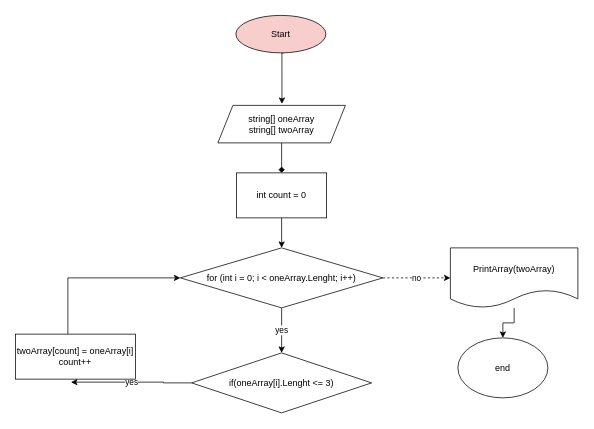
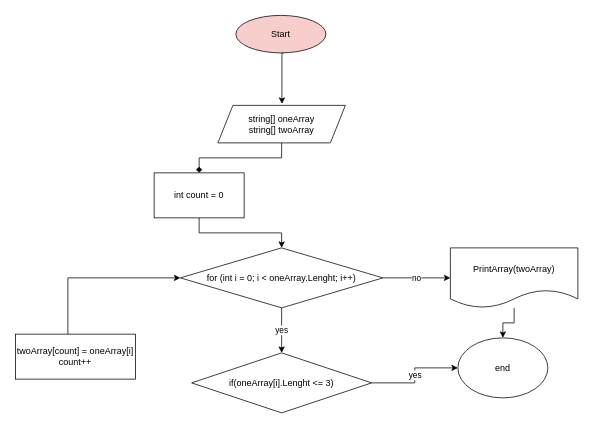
(282, 195) -> (199, 195)
(397, 278) -> (397, 278)
(131, 382) -> (415, 377)
